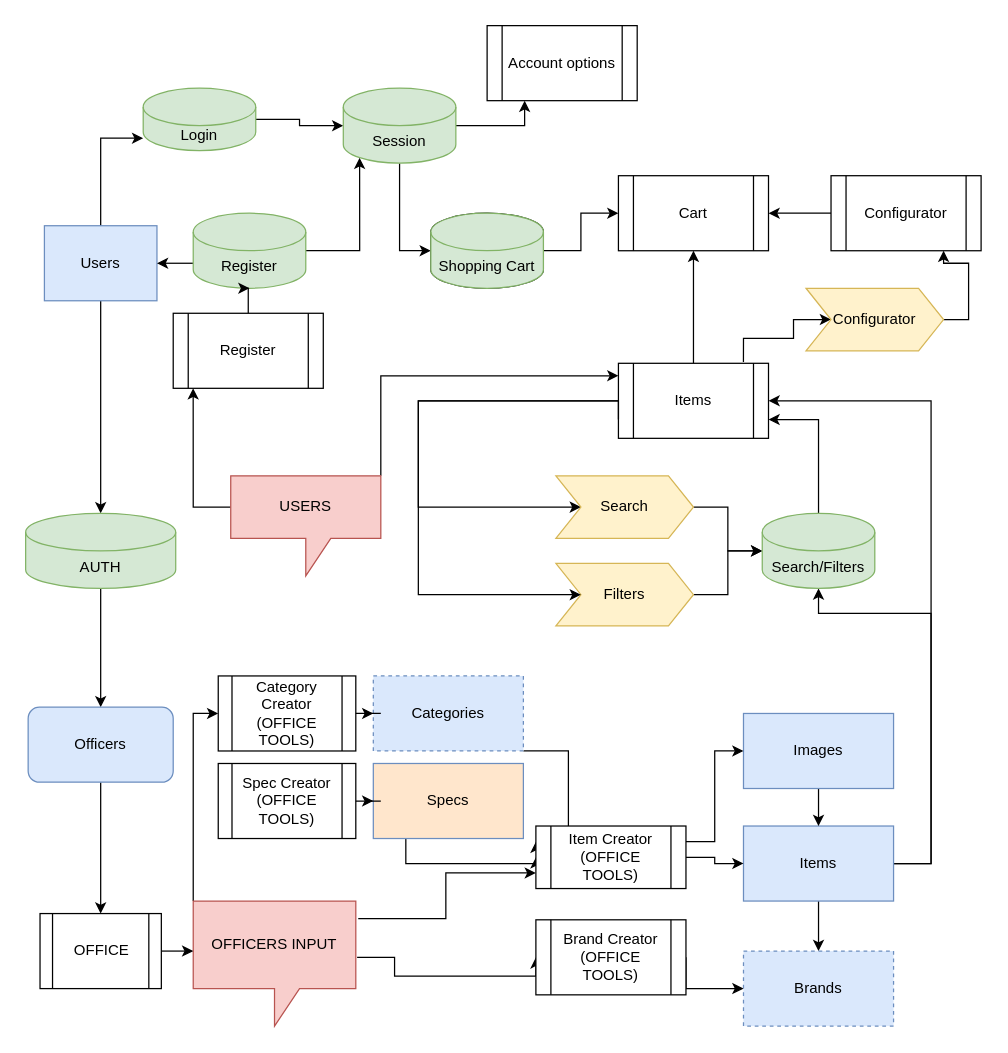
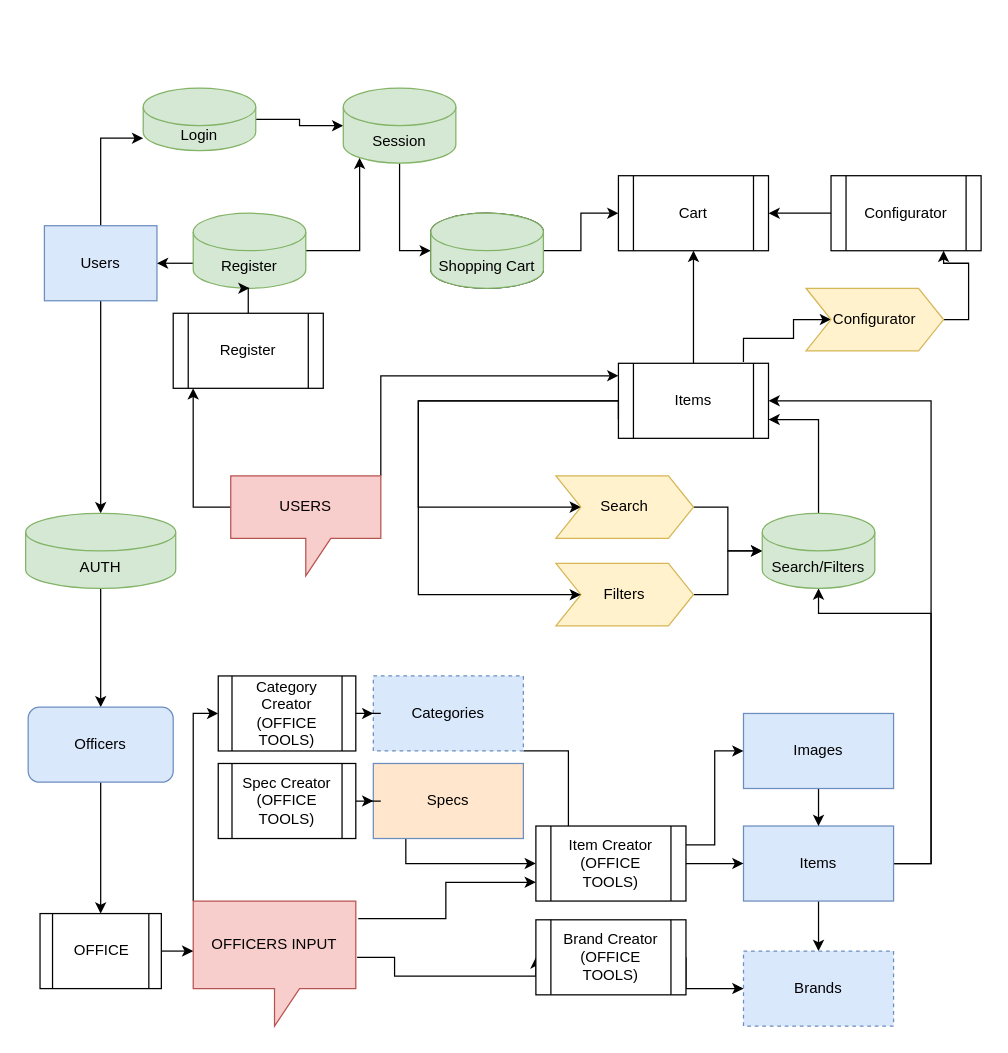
(562, 63) -> none
(498, 126) -> none
(611, 857) -> (611, 863)
